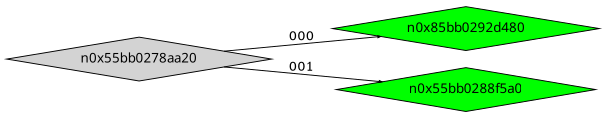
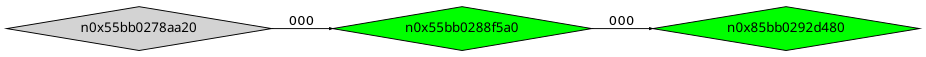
(301, 44) -> (620, 29)
(302, 67) -> (302, 21)
